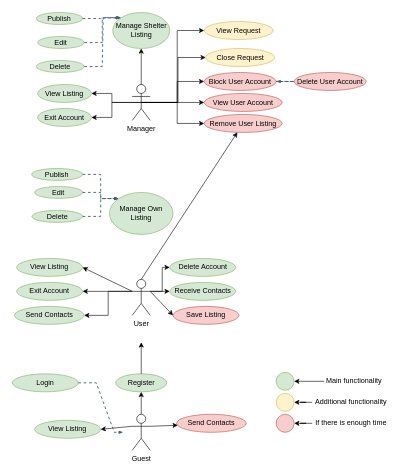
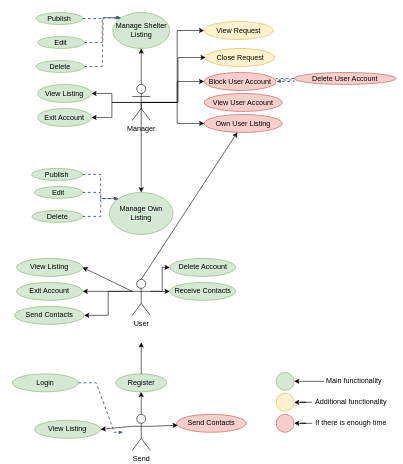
(330, 81) -> (345, 78)
(190, 102) -> (141, 186)
(243, 123) -> (243, 123)
(166, 307) -> none
(206, 315) -> none
(142, 459) -> (142, 459)
